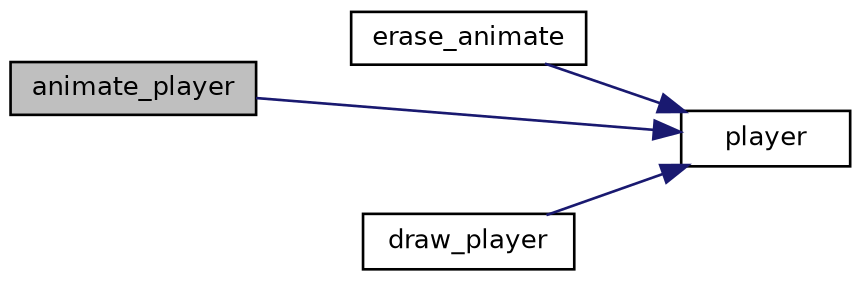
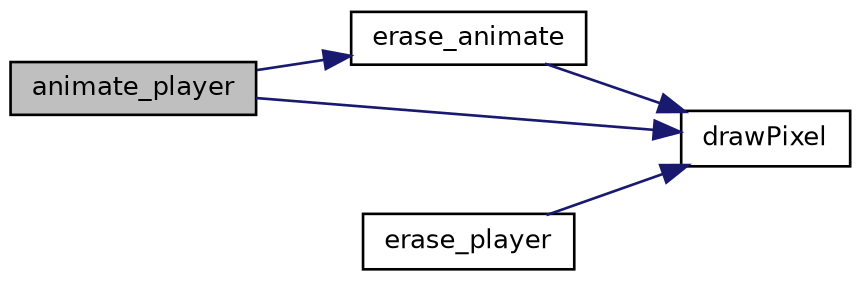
none -> (290, 65)
(766, 139) -> (766, 139)
(469, 242) -> (469, 242)
